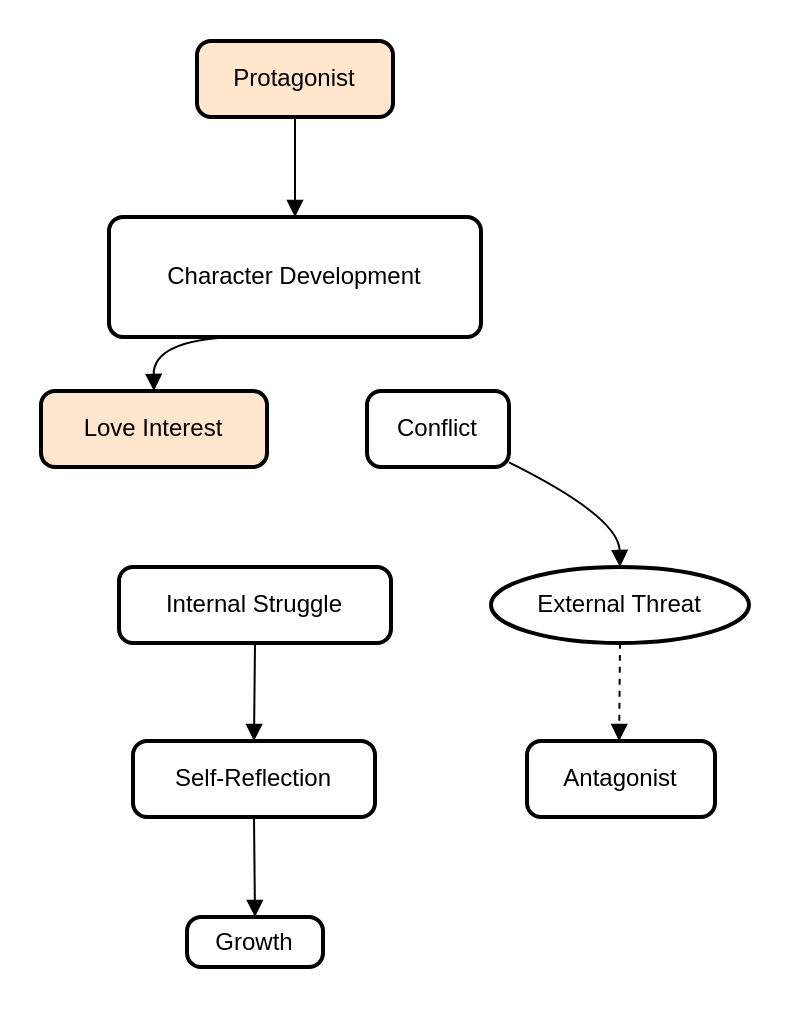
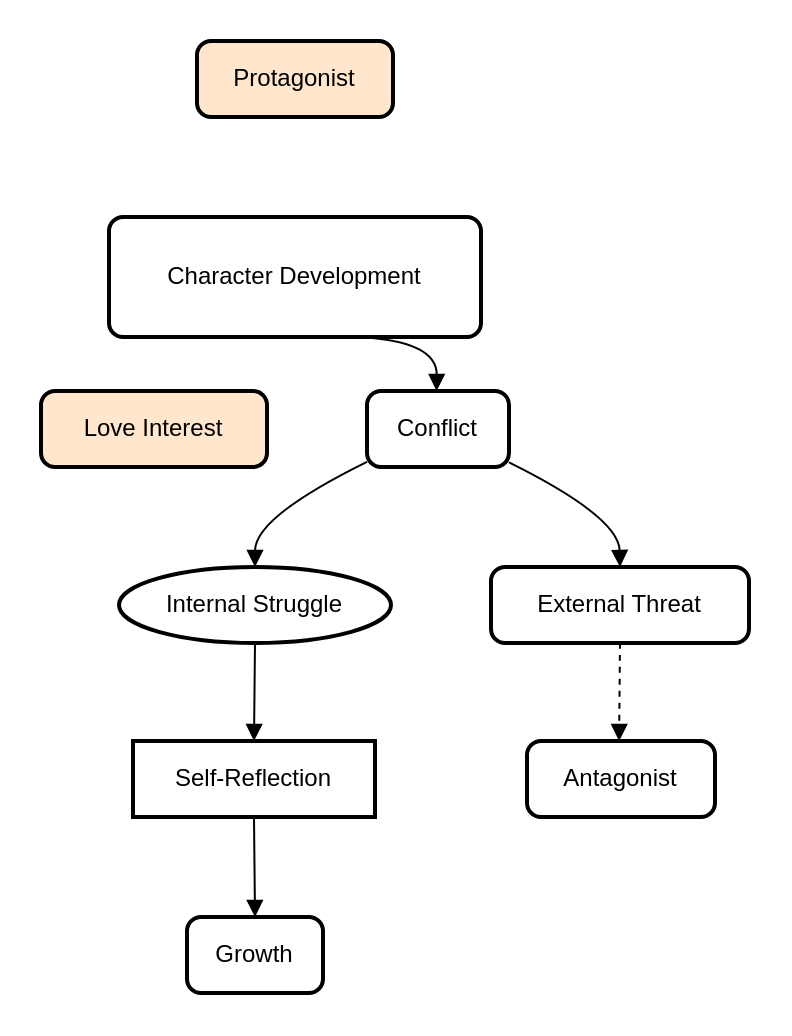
(295, 159) -> none
(177, 347) -> none
none -> (412, 347)
none -> (303, 497)
(255, 605) -> (255, 605)
(620, 605) -> (620, 605)
(254, 779) -> (254, 779)
(255, 942) -> (255, 955)
